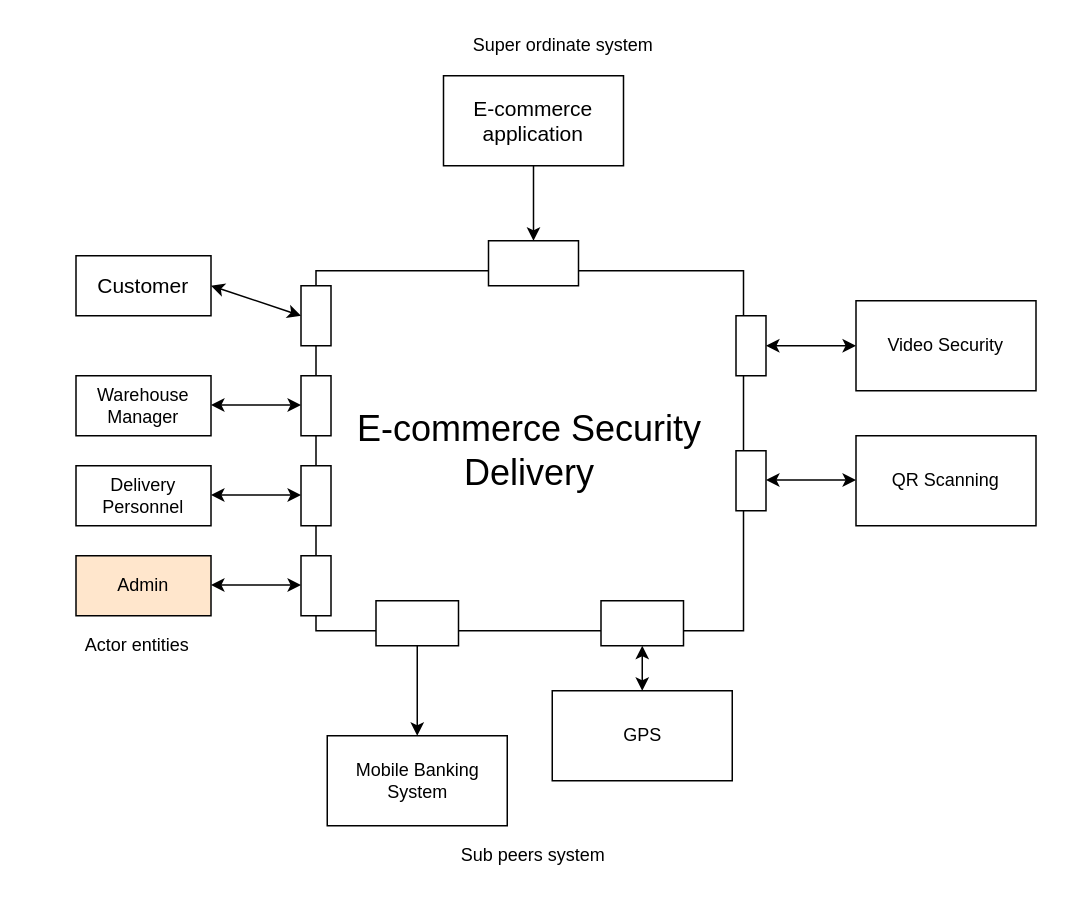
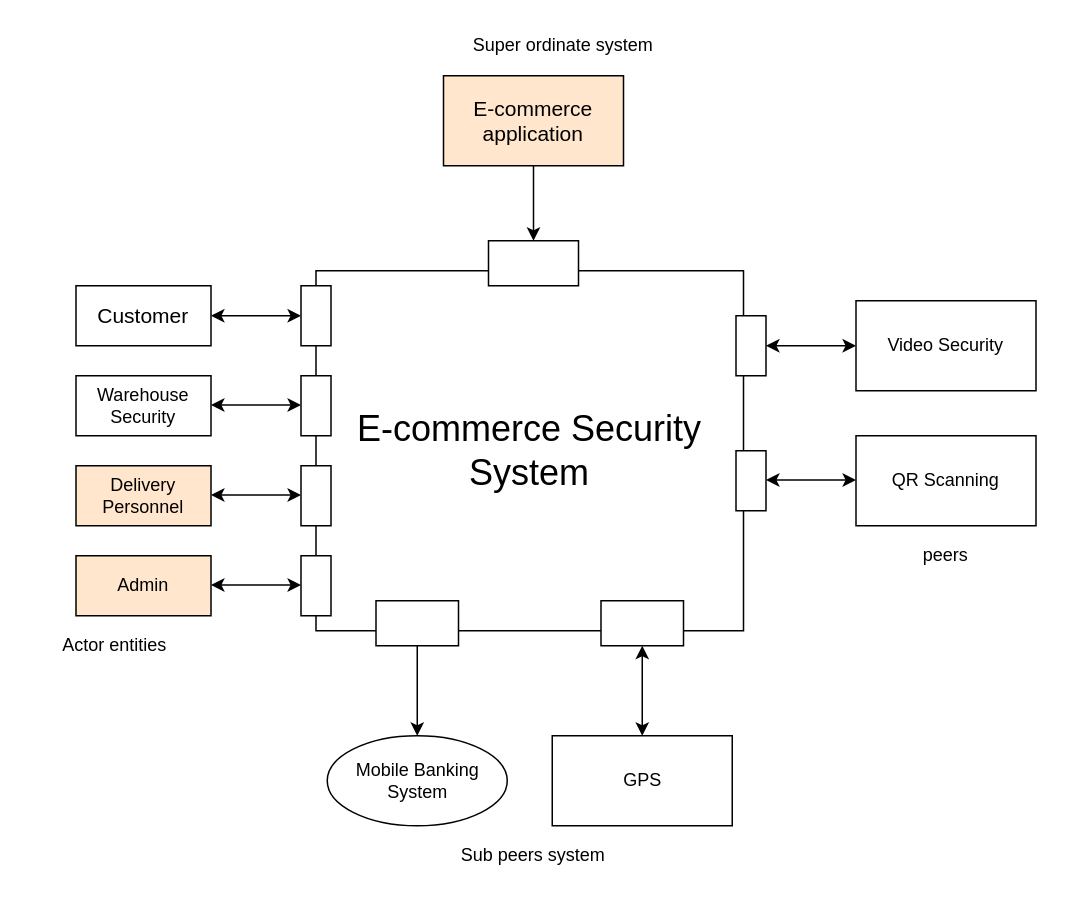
(533, 121) -> (533, 121)
(143, 286) -> (143, 316)
(143, 406) -> (143, 406)
(530, 451) -> (530, 451)
(143, 496) -> (143, 496)
none -> (946, 556)
(137, 646) -> (115, 646)
(642, 736) -> (642, 781)
(417, 781) -> (417, 781)
